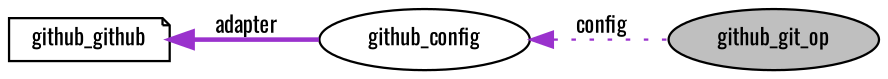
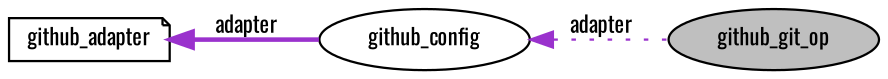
(599, 27) -> (599, 27)
(89, 40) -> (89, 40)
